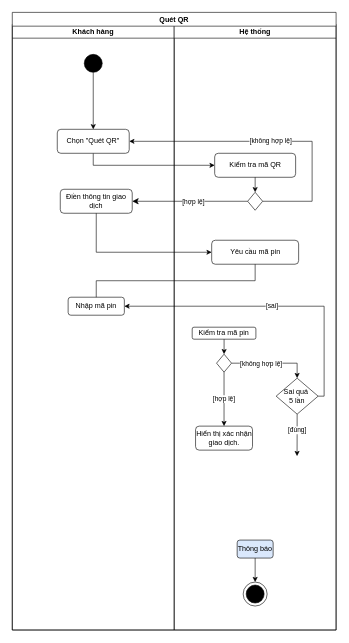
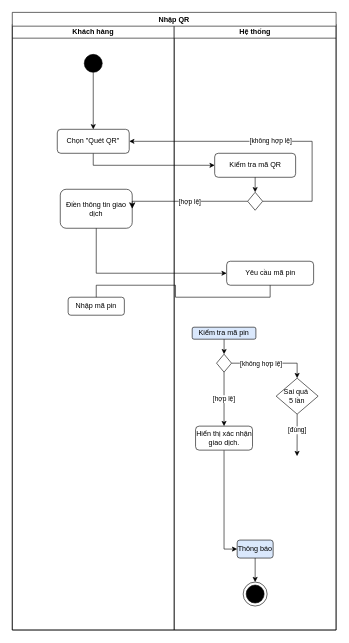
(174, 20) -> (174, 20)
(96, 201) -> (96, 209)
(255, 252) -> (270, 273)
(272, 306) -> none
(224, 333) -> (224, 333)
none -> (231, 549)
